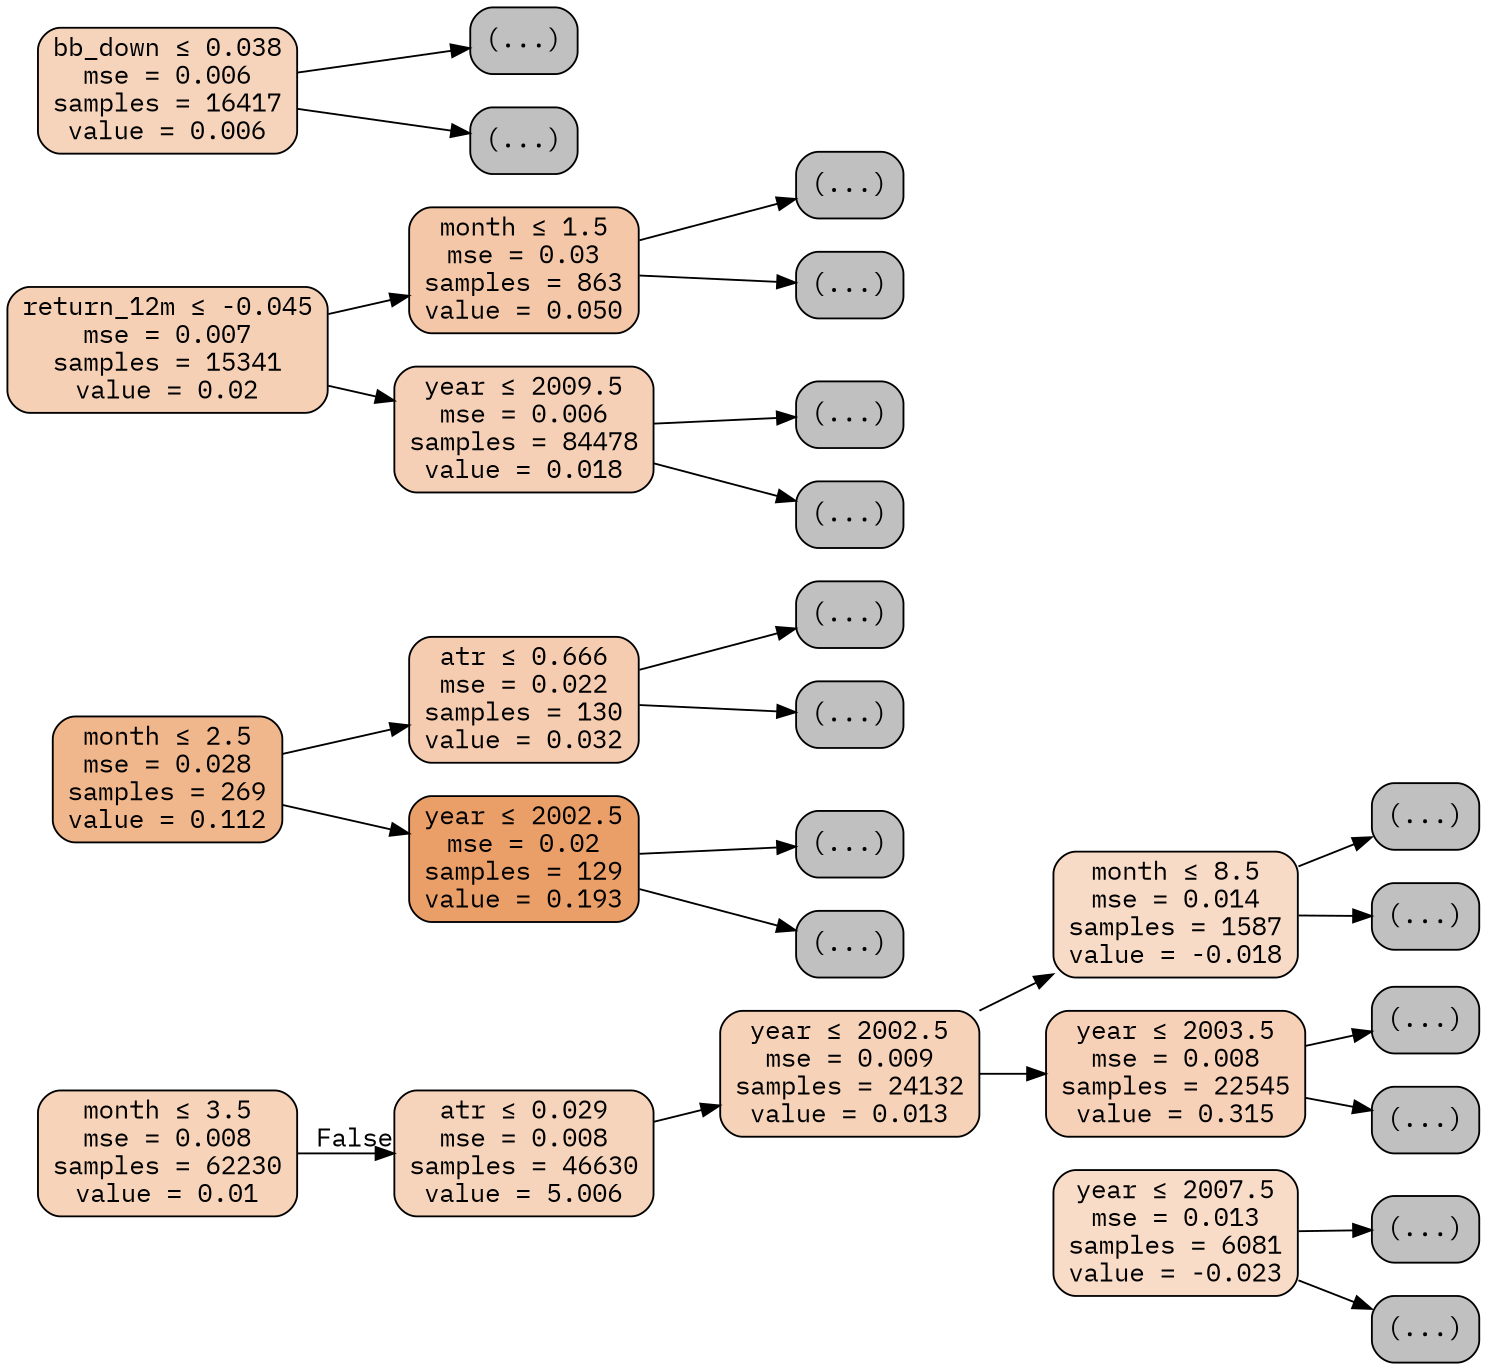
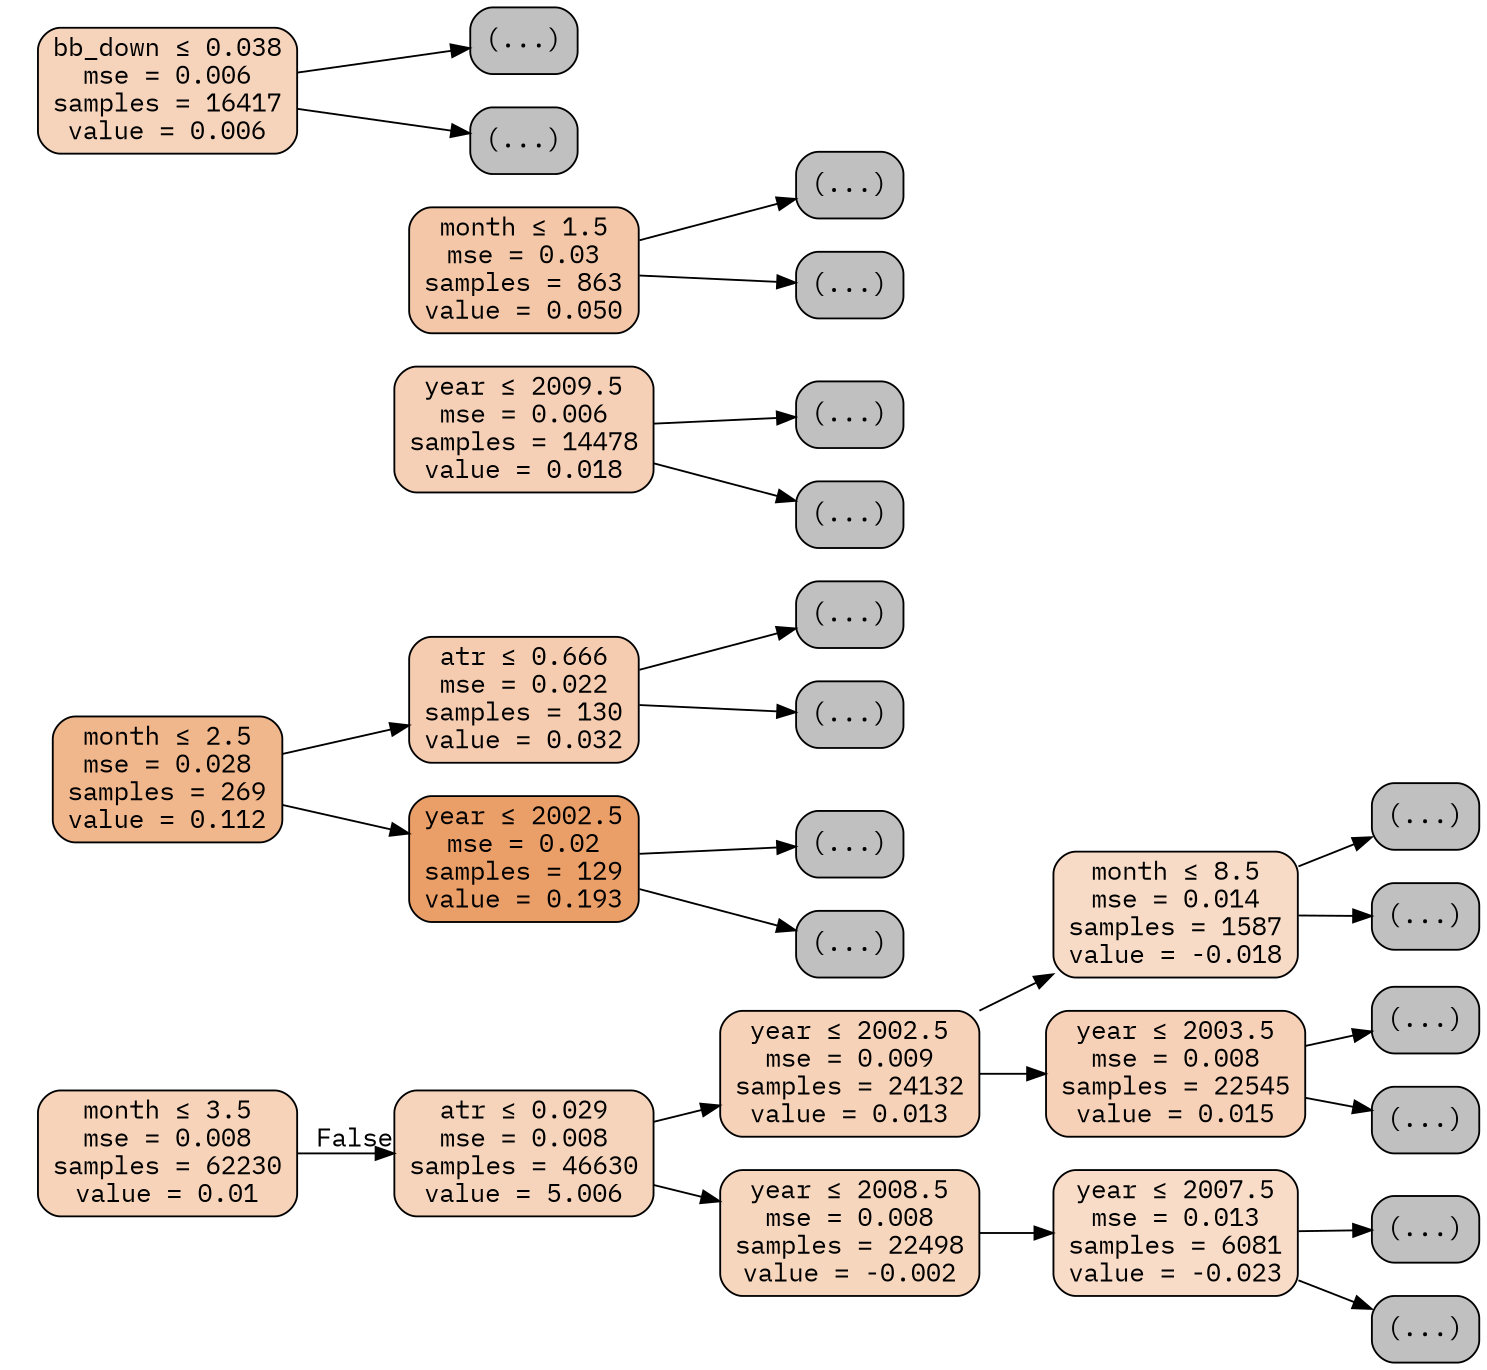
(168, 350) -> none
(524, 442) -> (524, 442)
(1176, 1115) -> (1176, 1115)
none -> (850, 1233)
